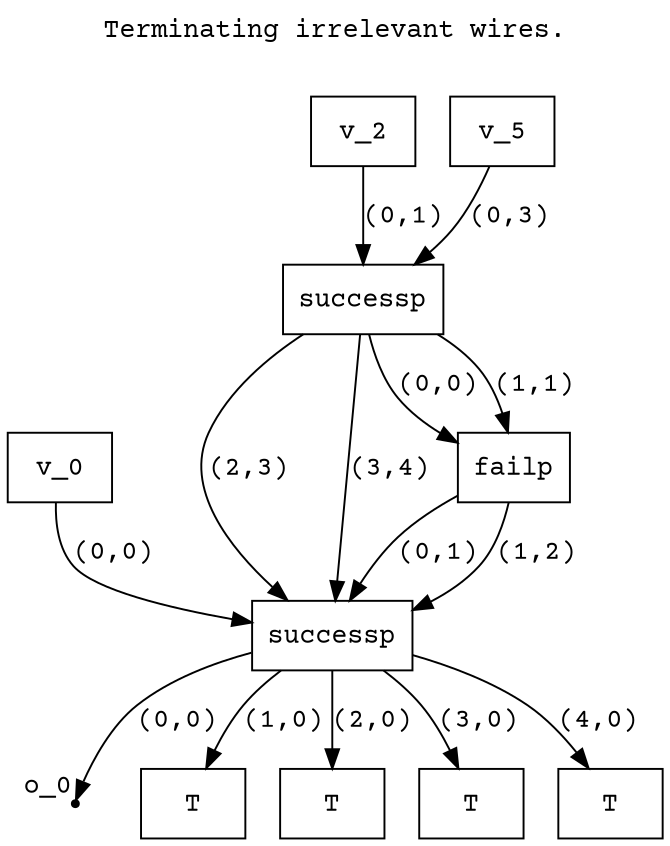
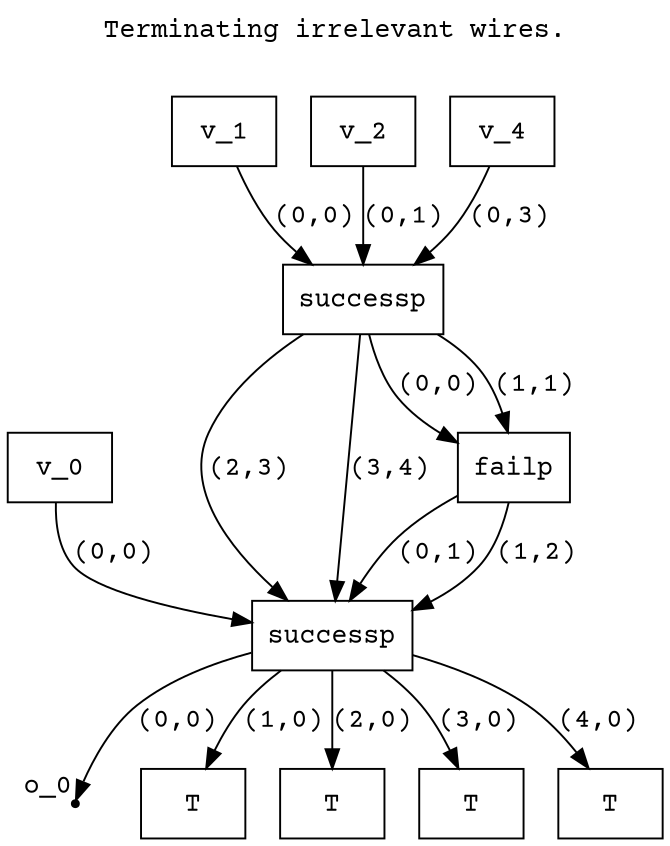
none -> (224, 131)
(502, 131) -> (502, 131)
